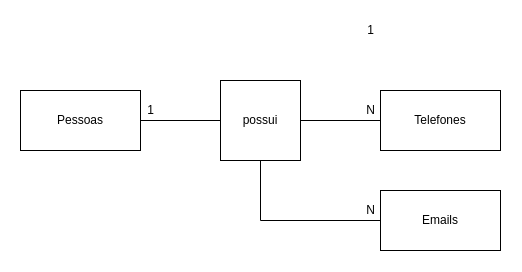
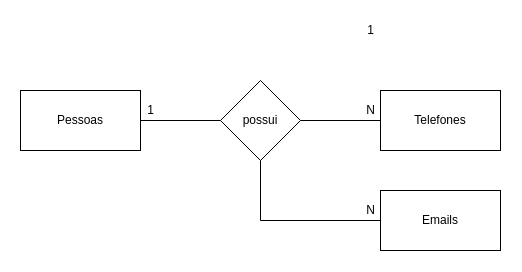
(261, 121) -> (261, 121)
